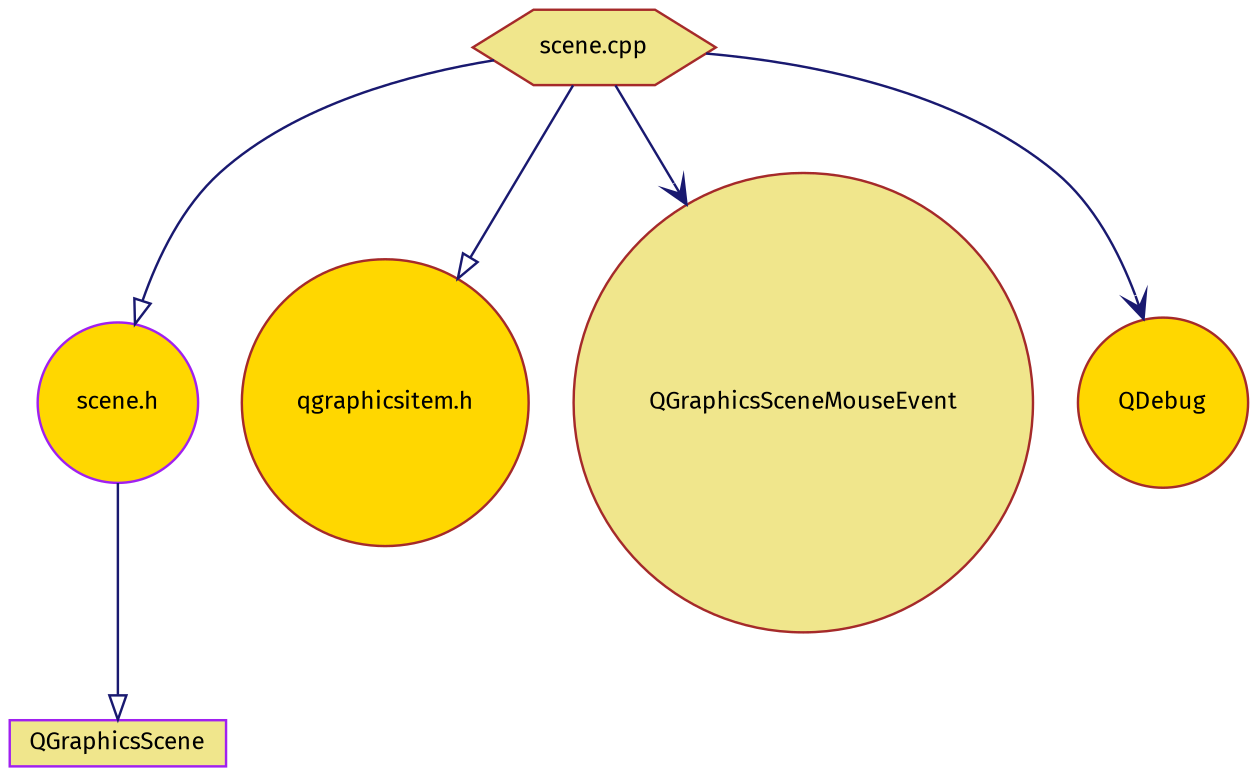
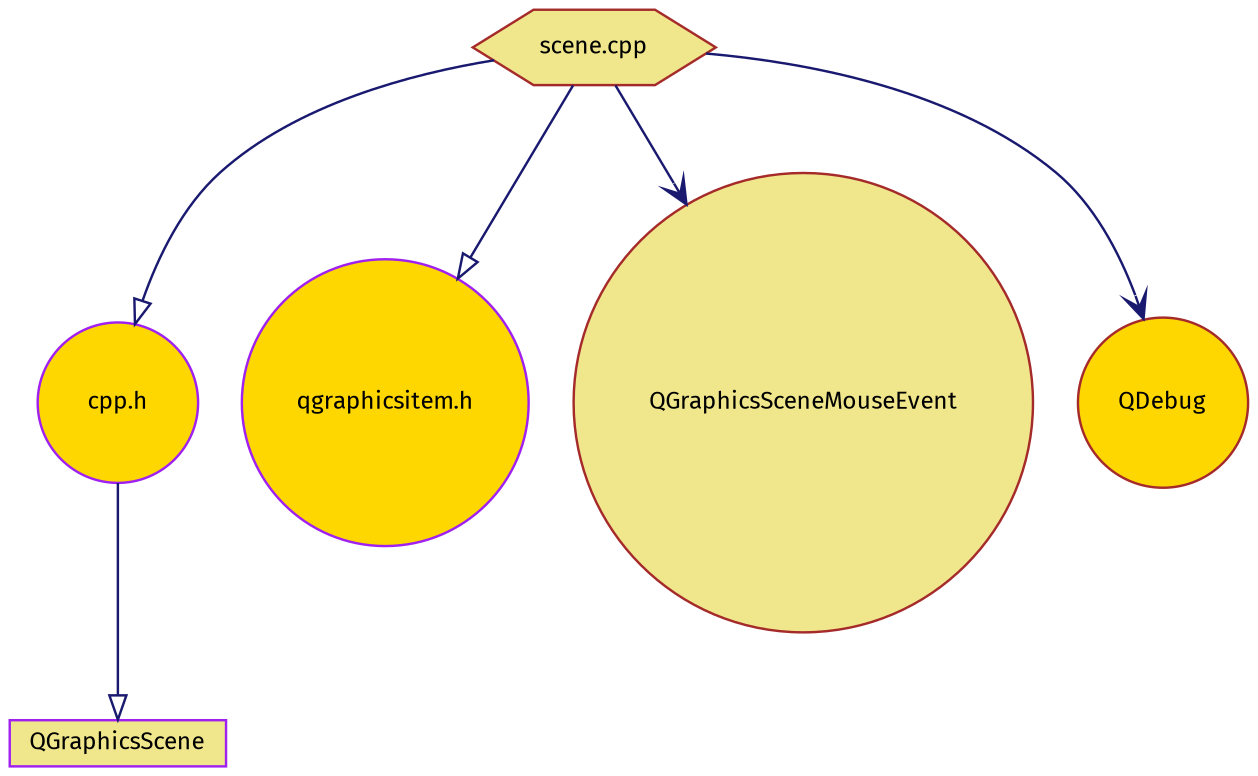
(118, 403) -> (118, 403)
(385, 403) -> (385, 403)
